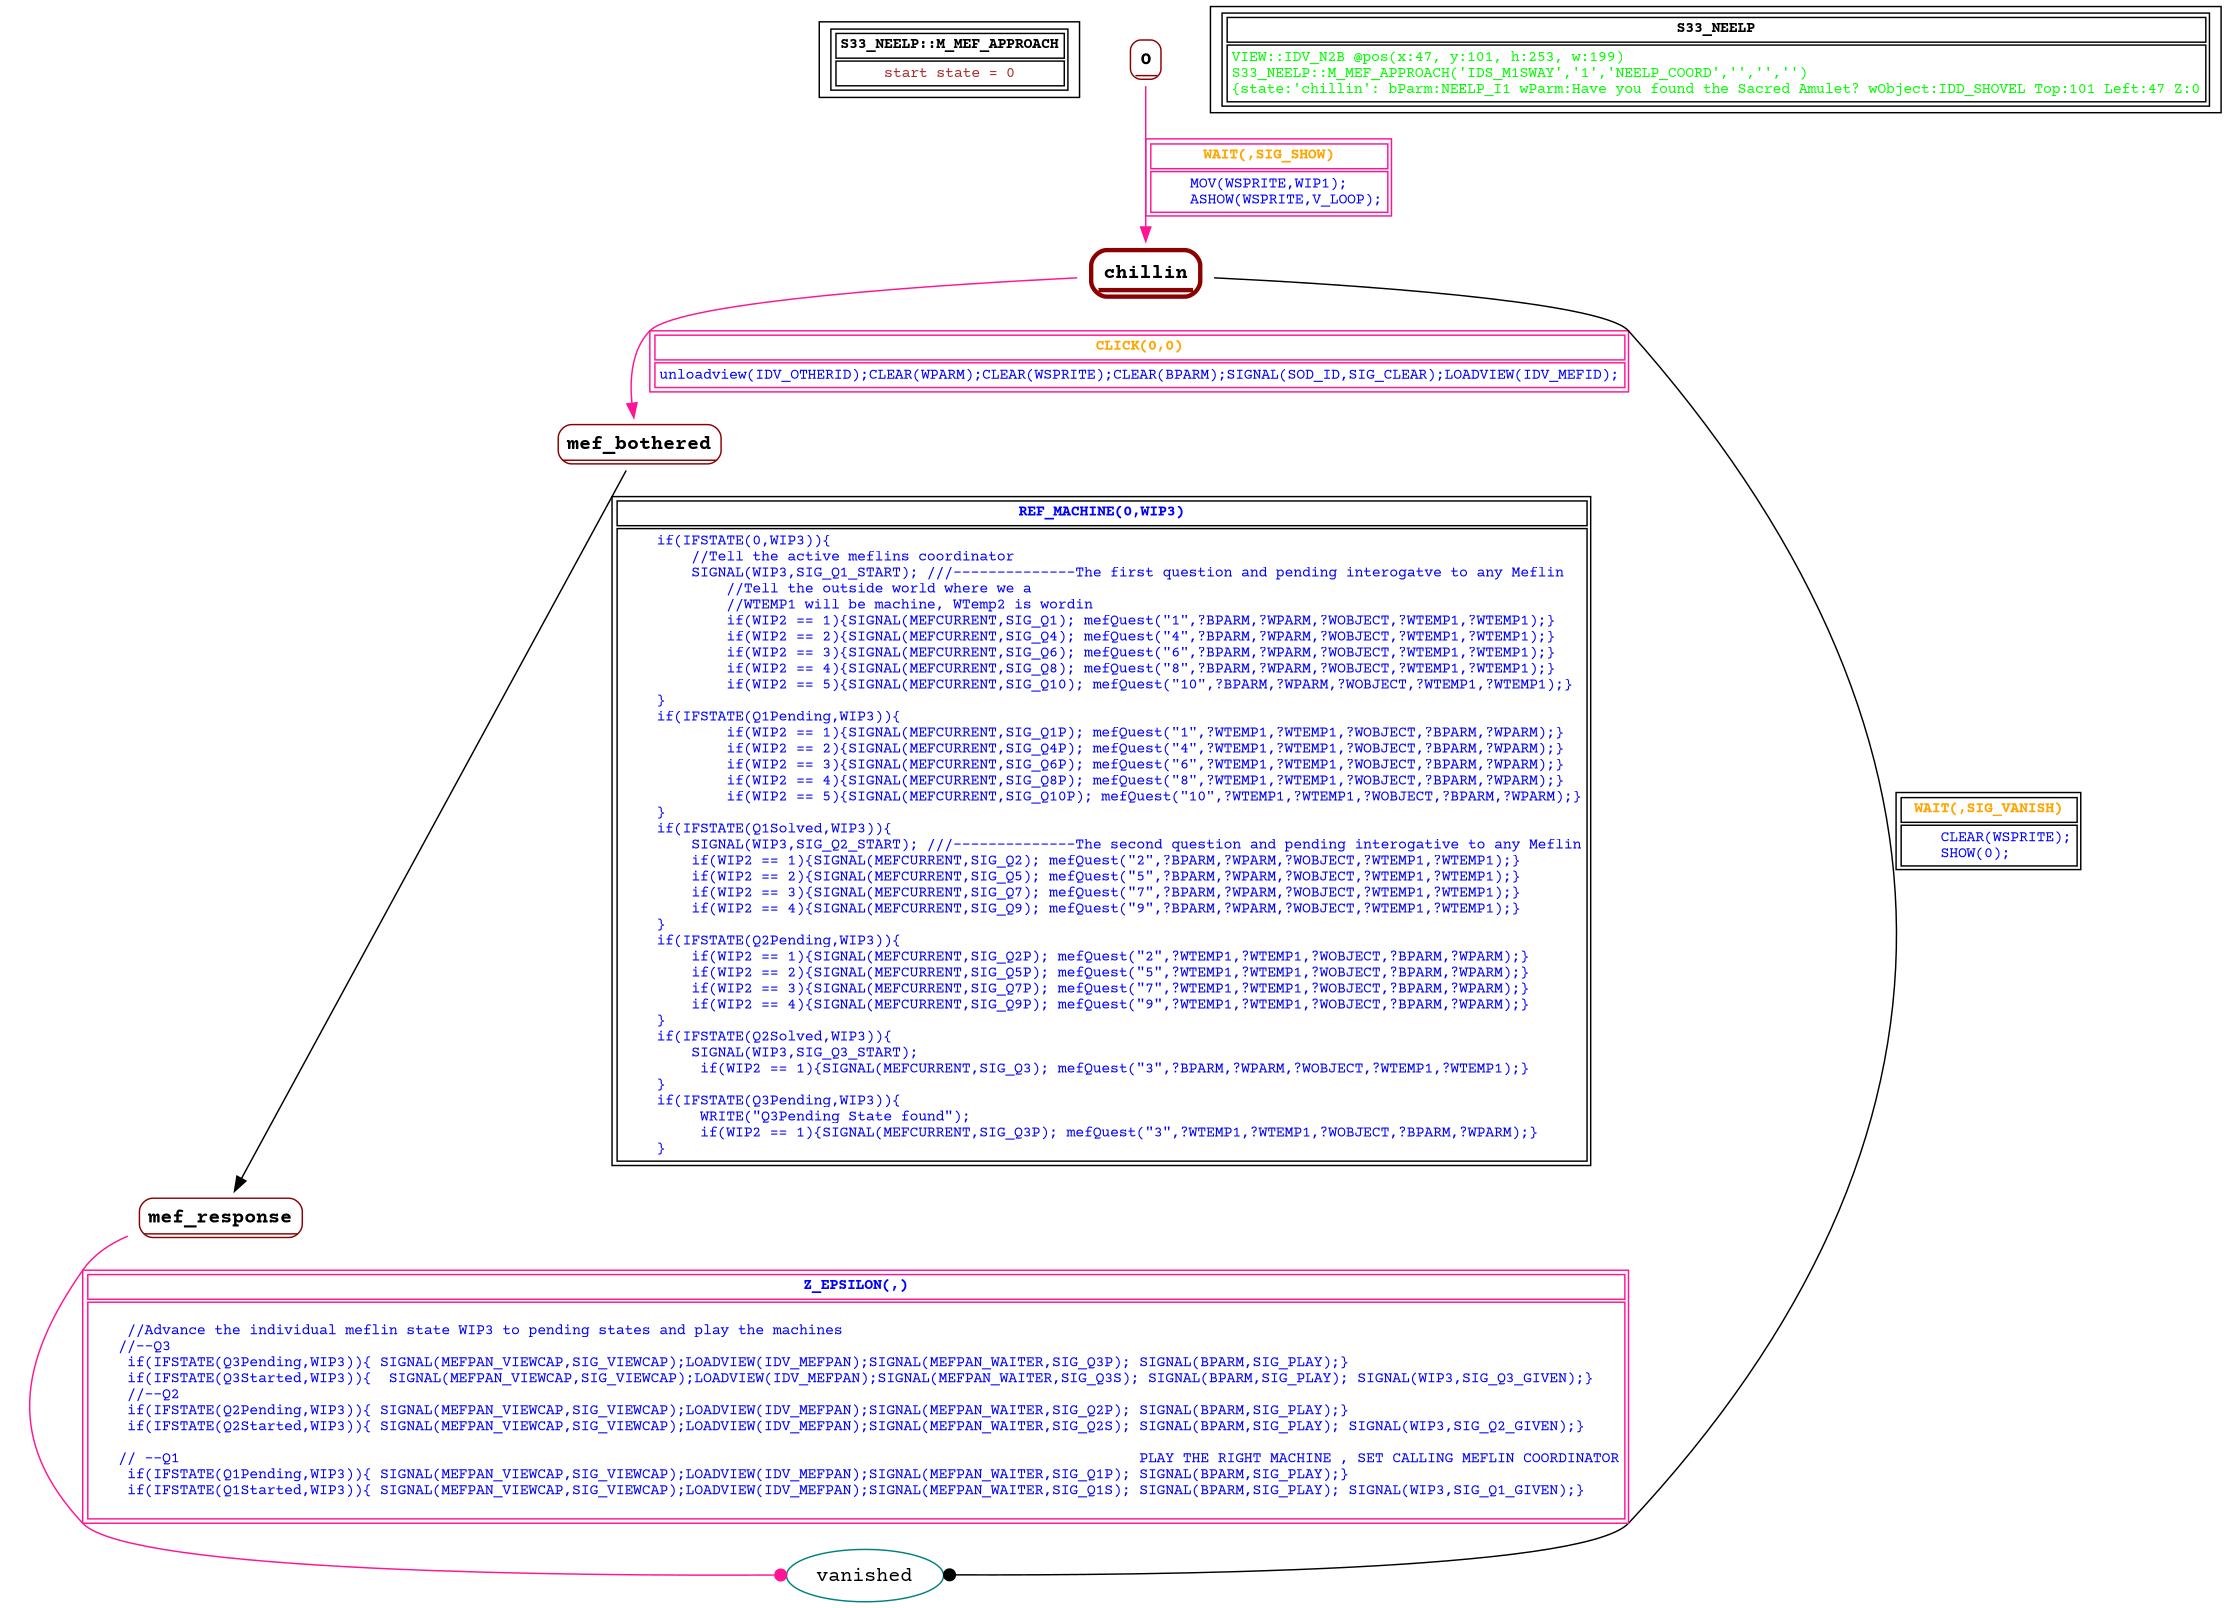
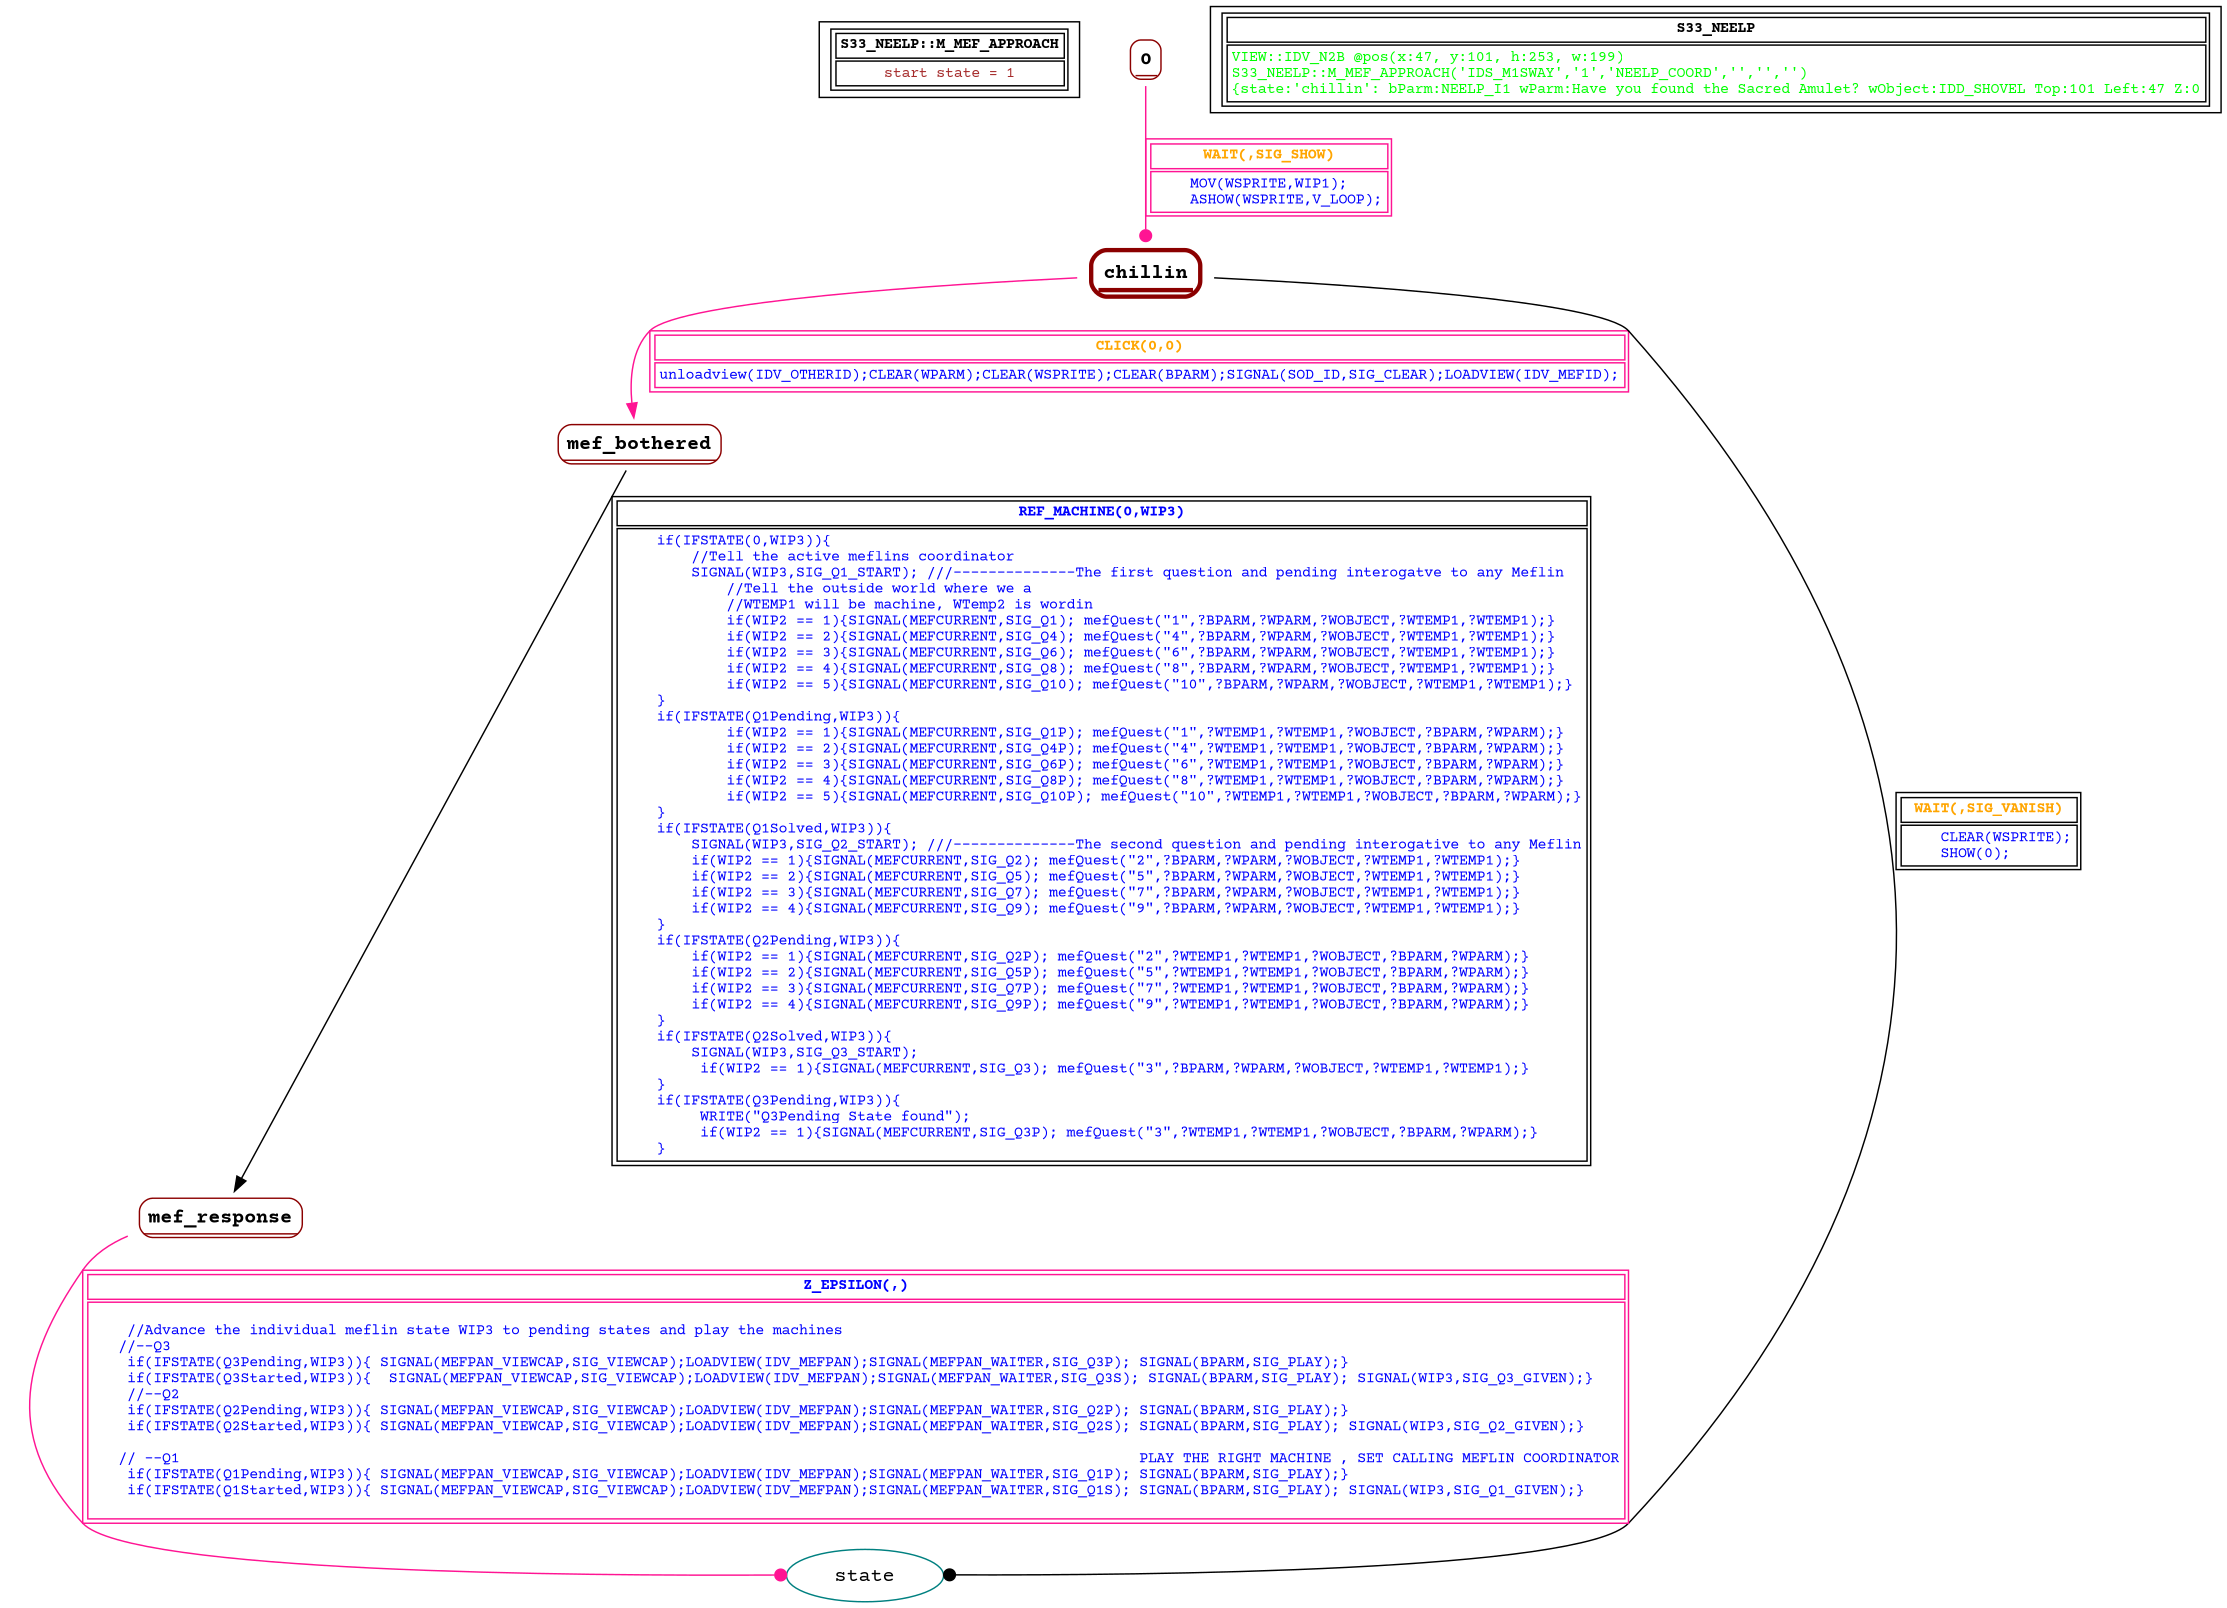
(950, 73) -> (950, 73)
(1146, 158) -> (1146, 158)
(865, 1576) -> (865, 1576)
